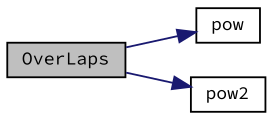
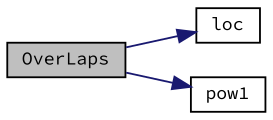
(228, 25) -> (228, 25)
(228, 95) -> (228, 95)
